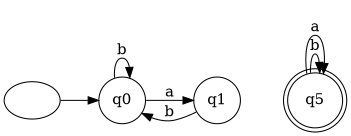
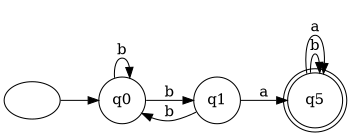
(170, 93) -> (170, 93)
none -> (259, 100)
